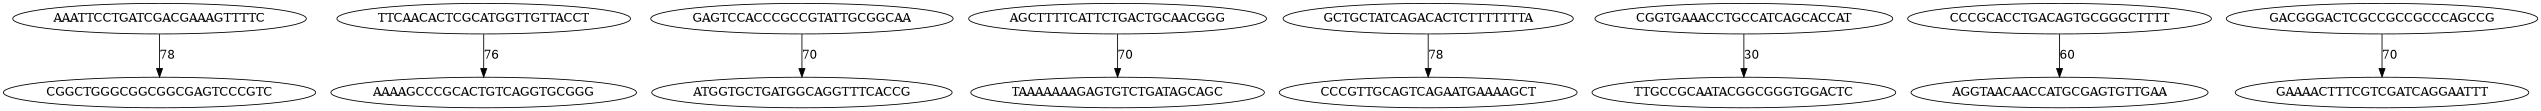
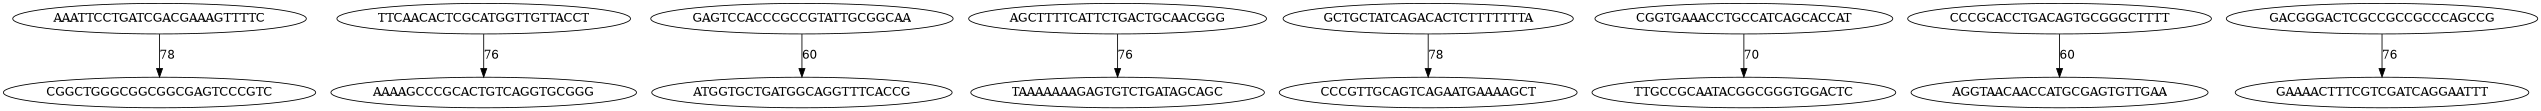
(810, 56) -> (810, 56)
(1126, 56) -> (1126, 56)
(1752, 56) -> (1752, 56)
(2390, 56) -> (2390, 56)
